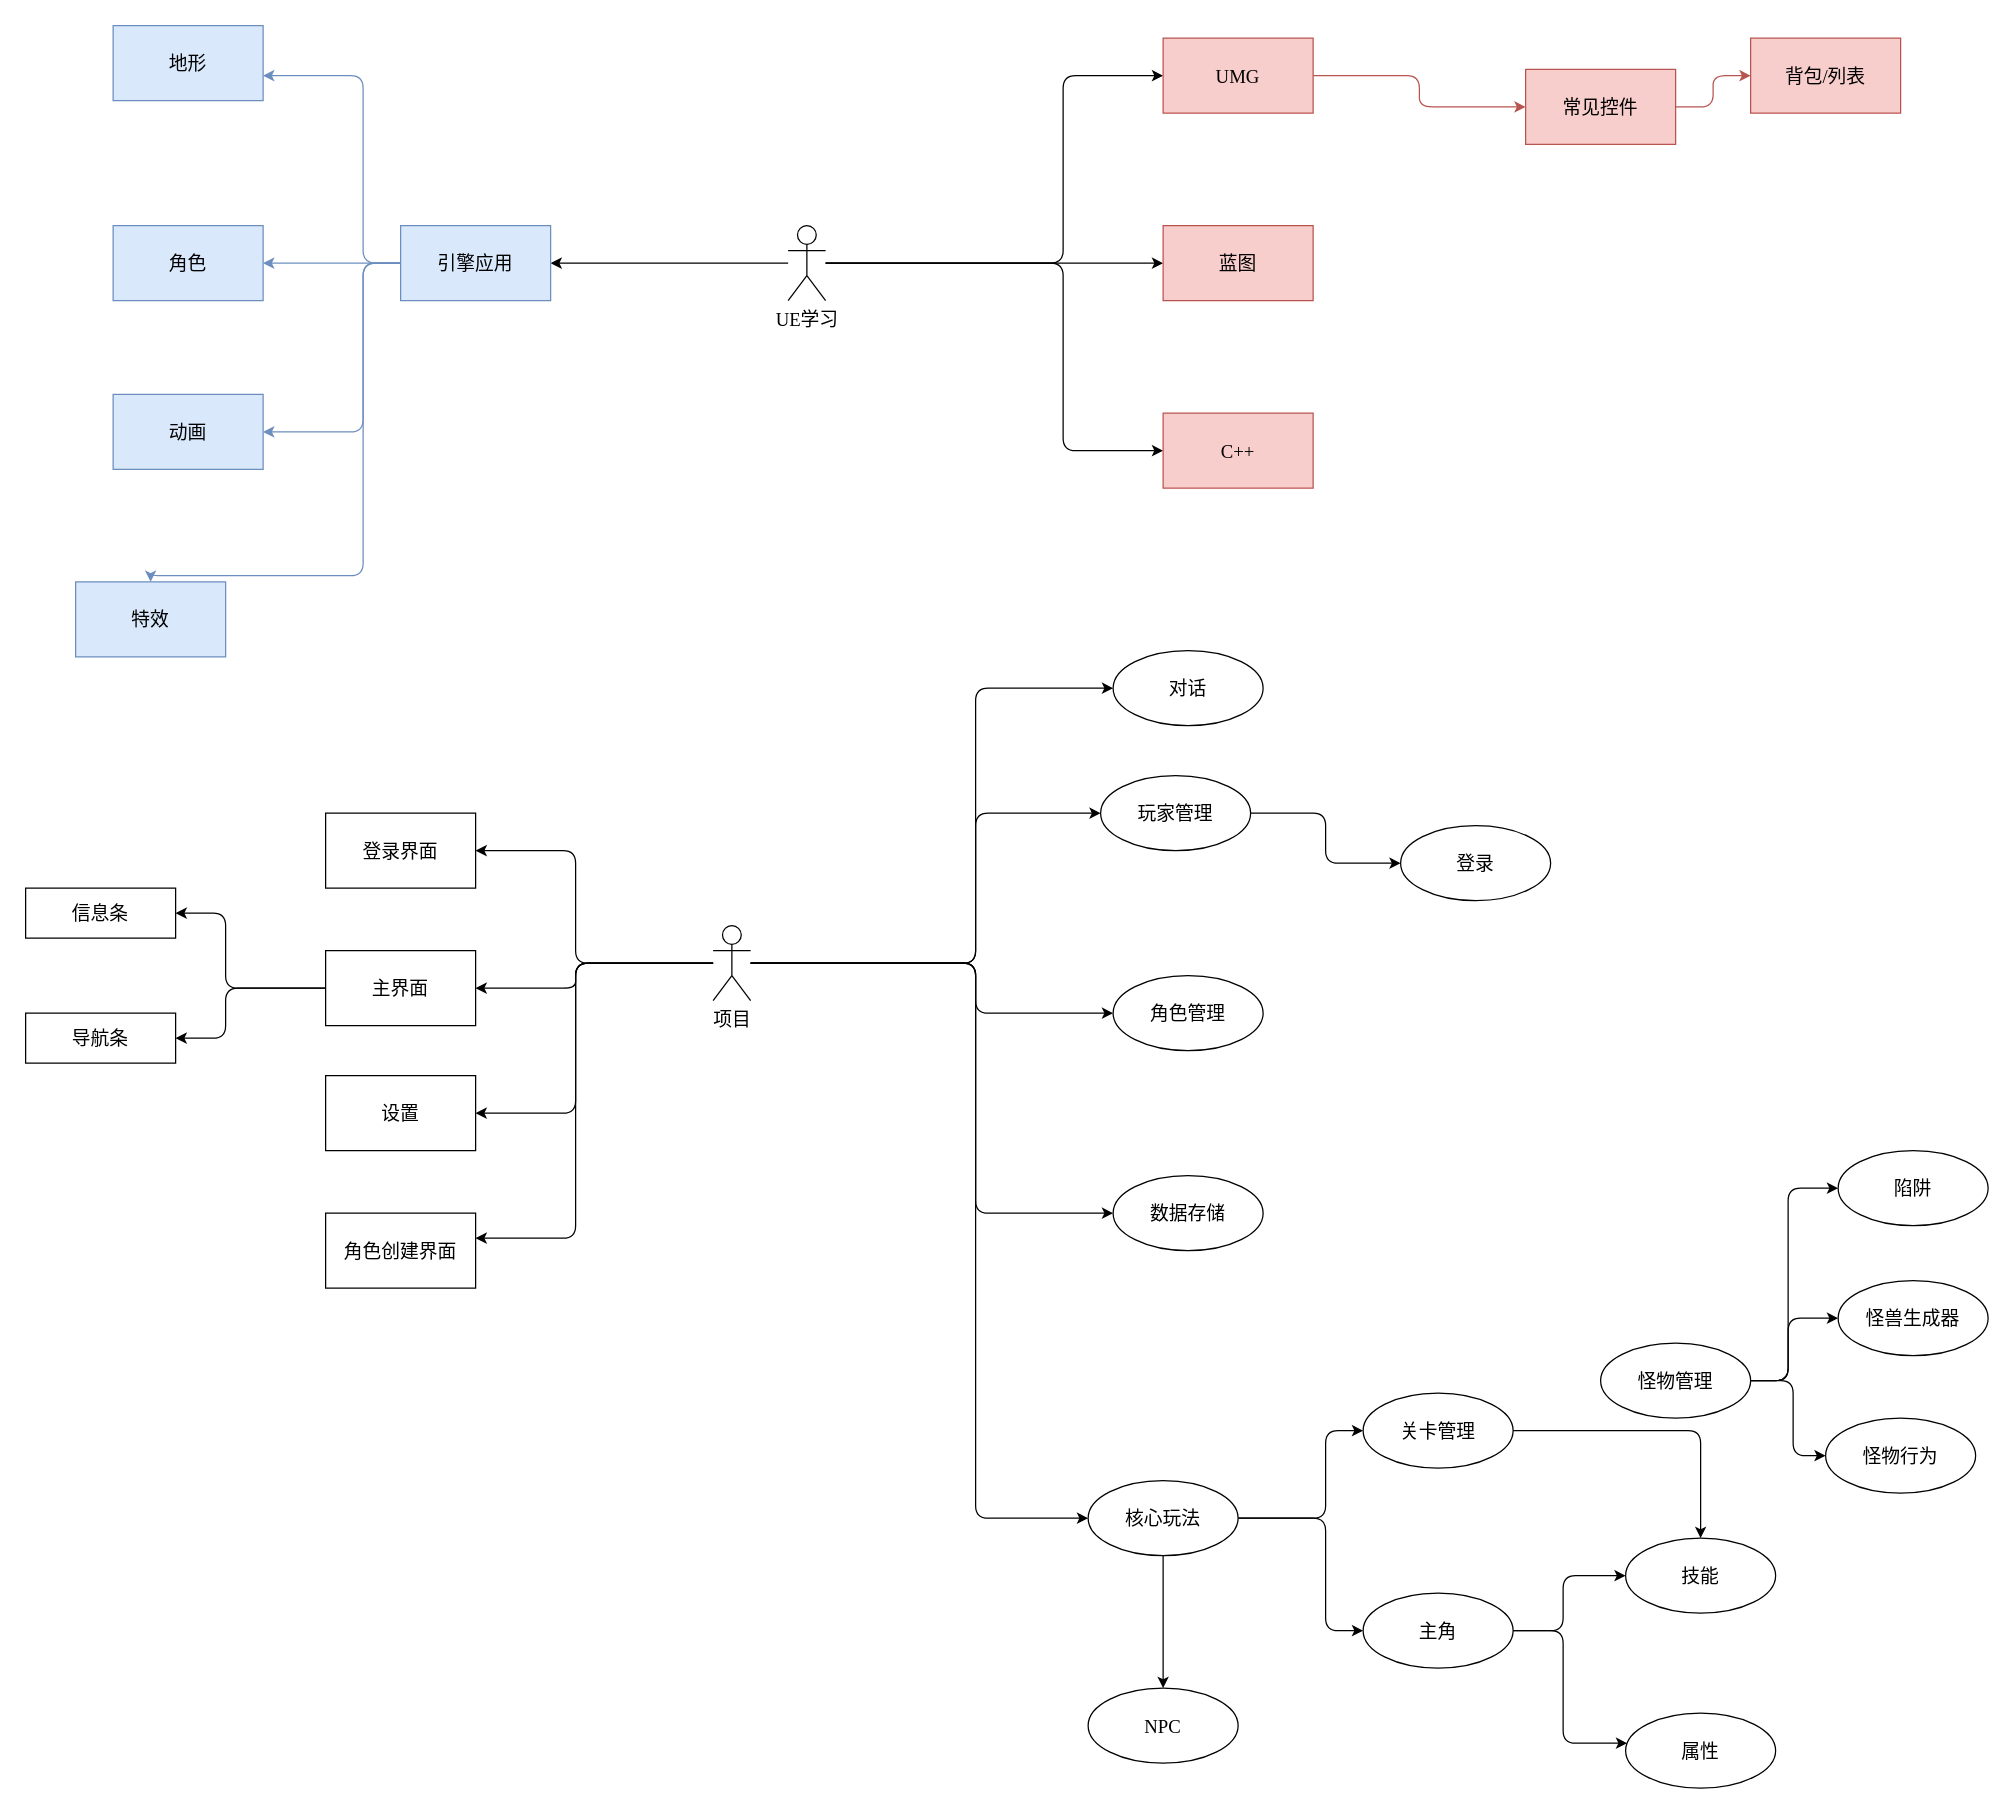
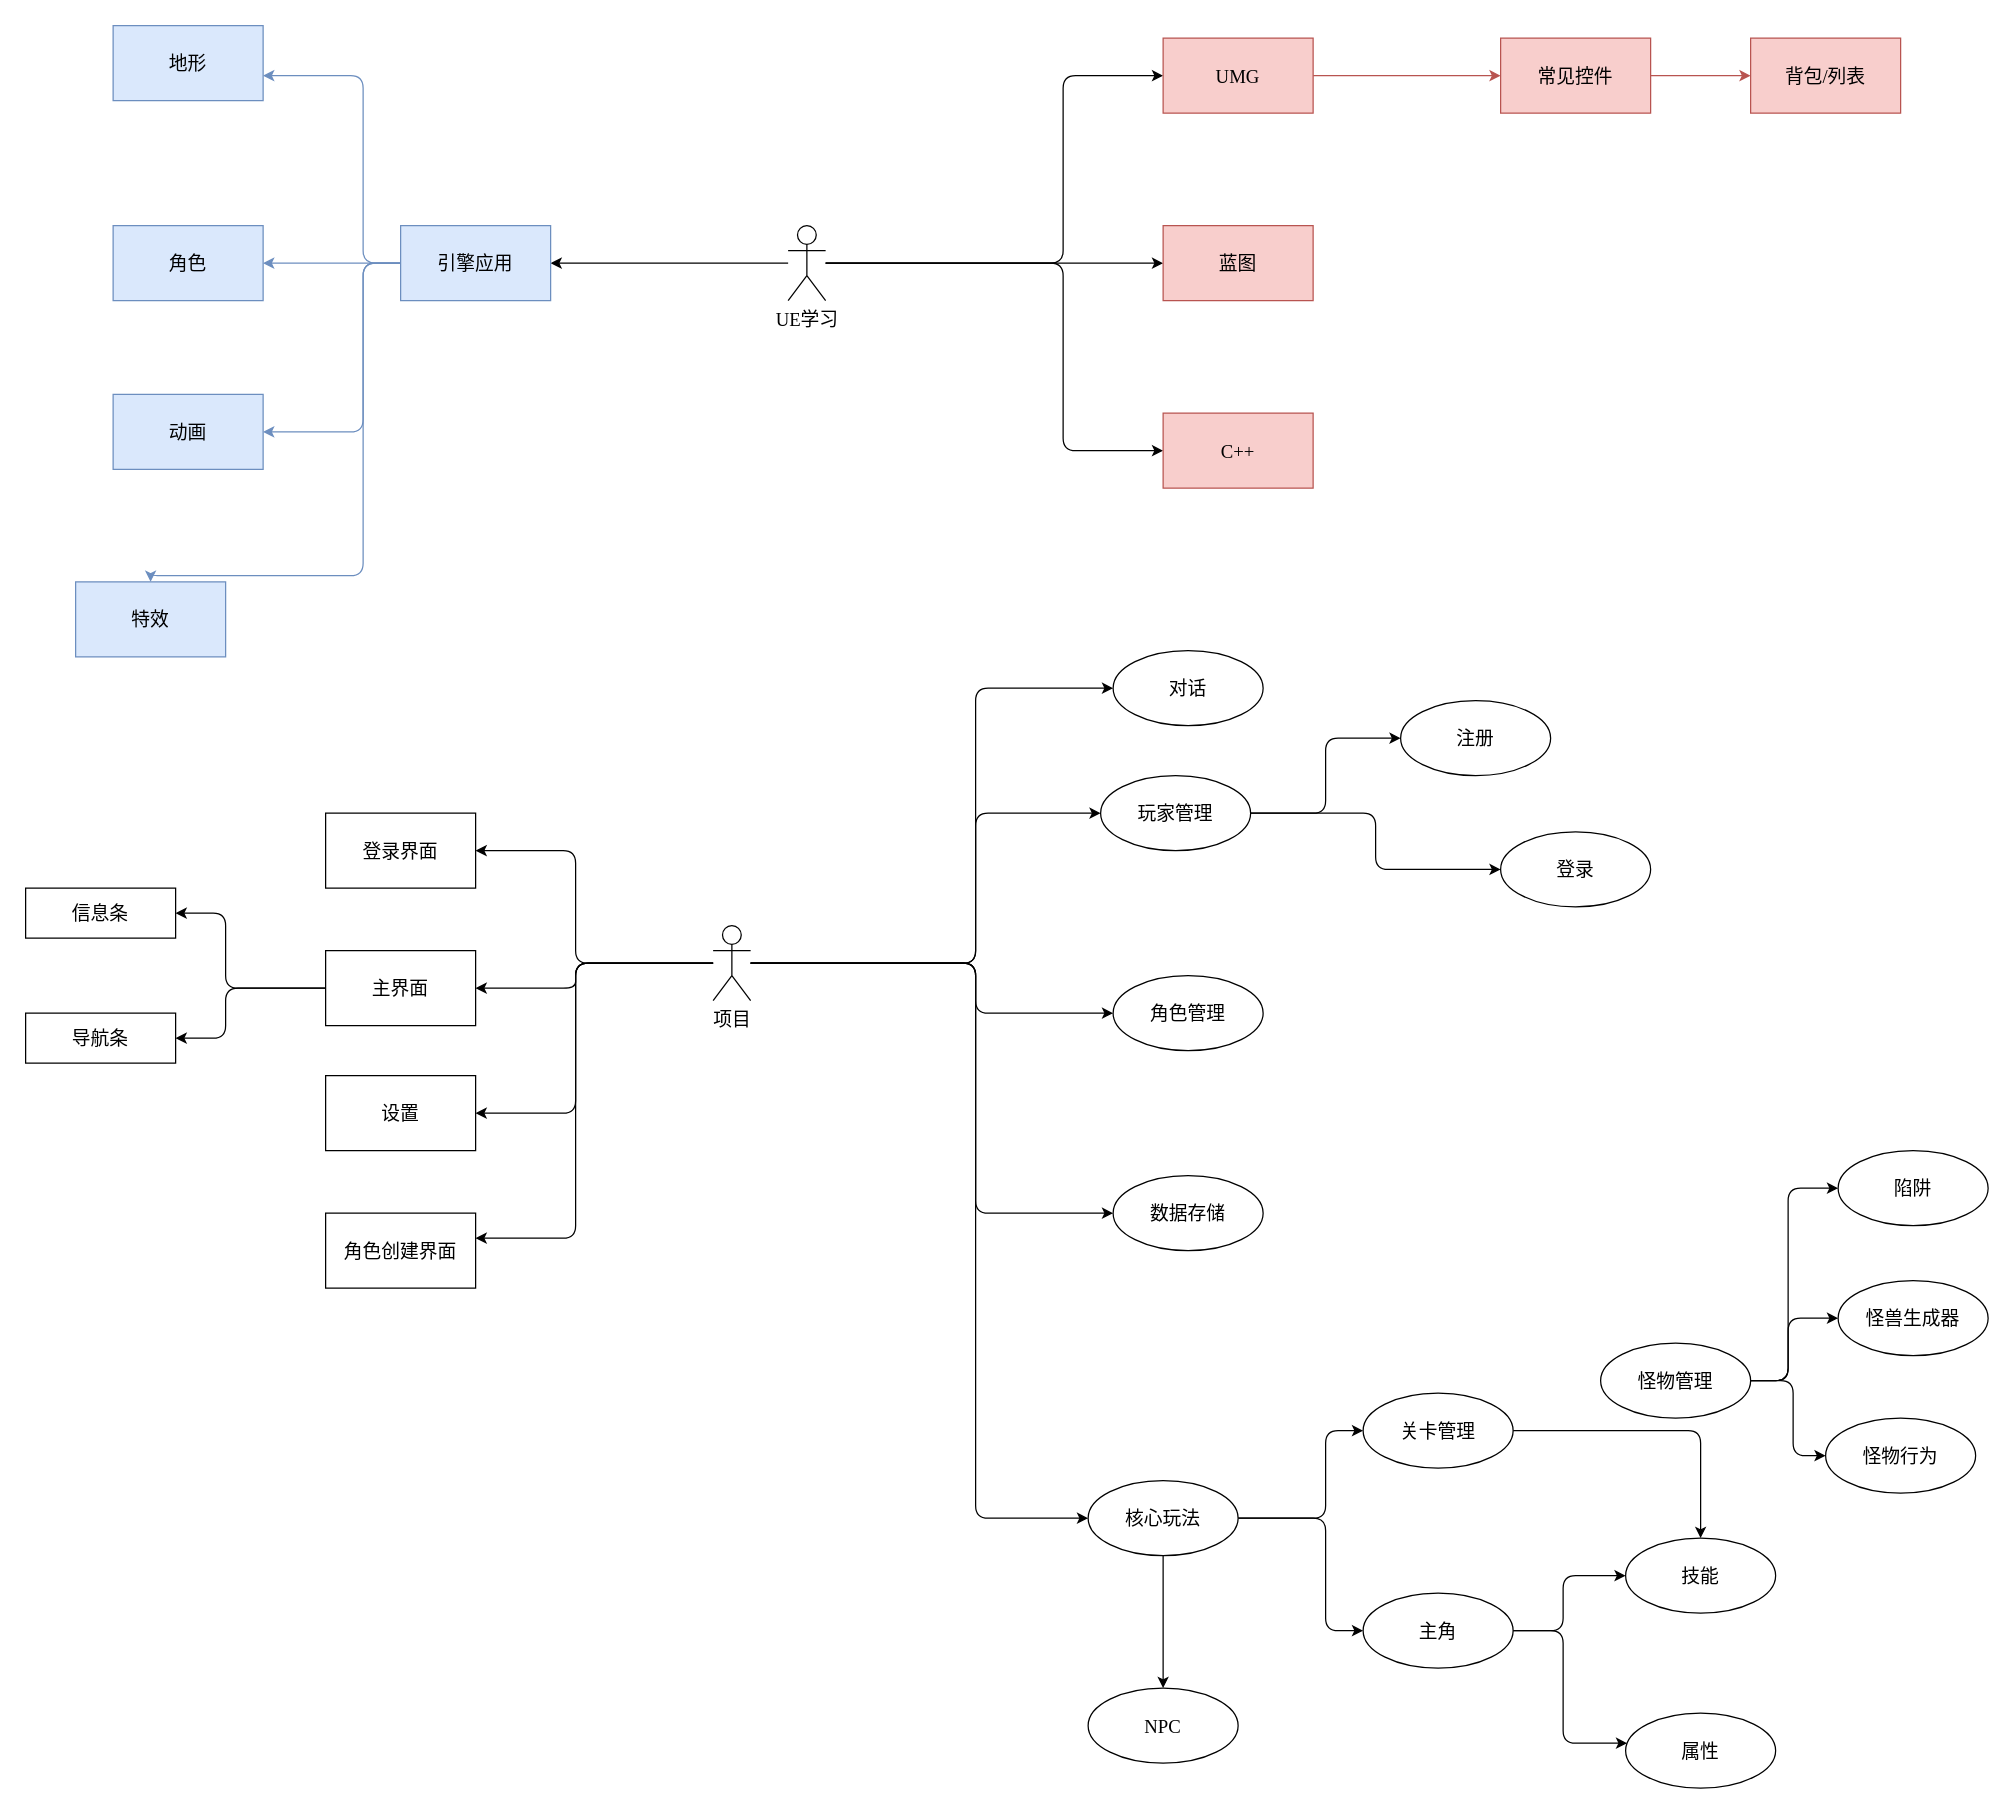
(1601, 107) -> (1576, 76)
none -> (1476, 738)
none -> (1327, 744)
(1476, 863) -> (1576, 869)
